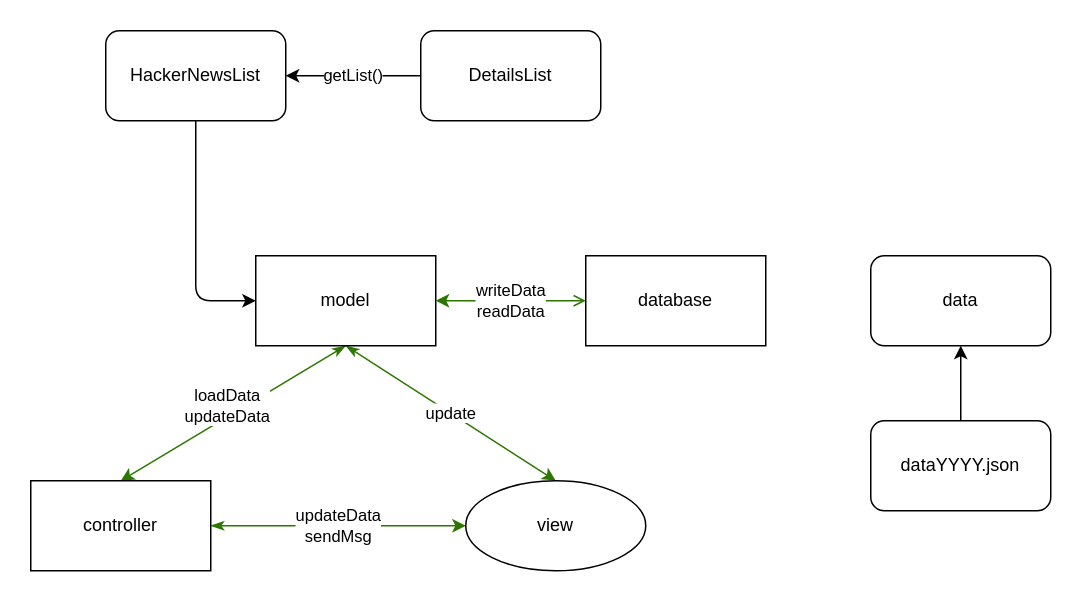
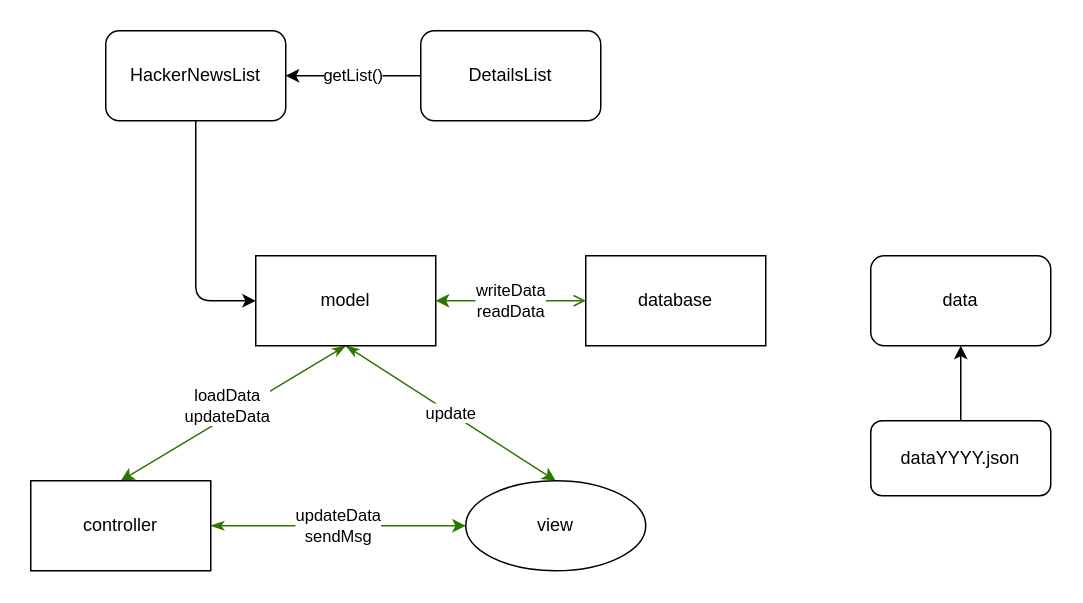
(961, 466) -> (961, 458)
